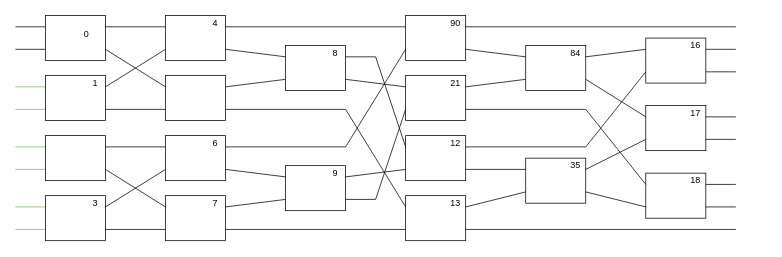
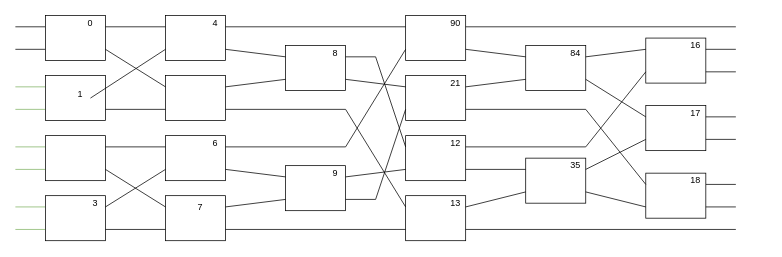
(87, 34) -> (90, 23)
(95, 83) -> (80, 94)
(215, 203) -> (200, 207)
